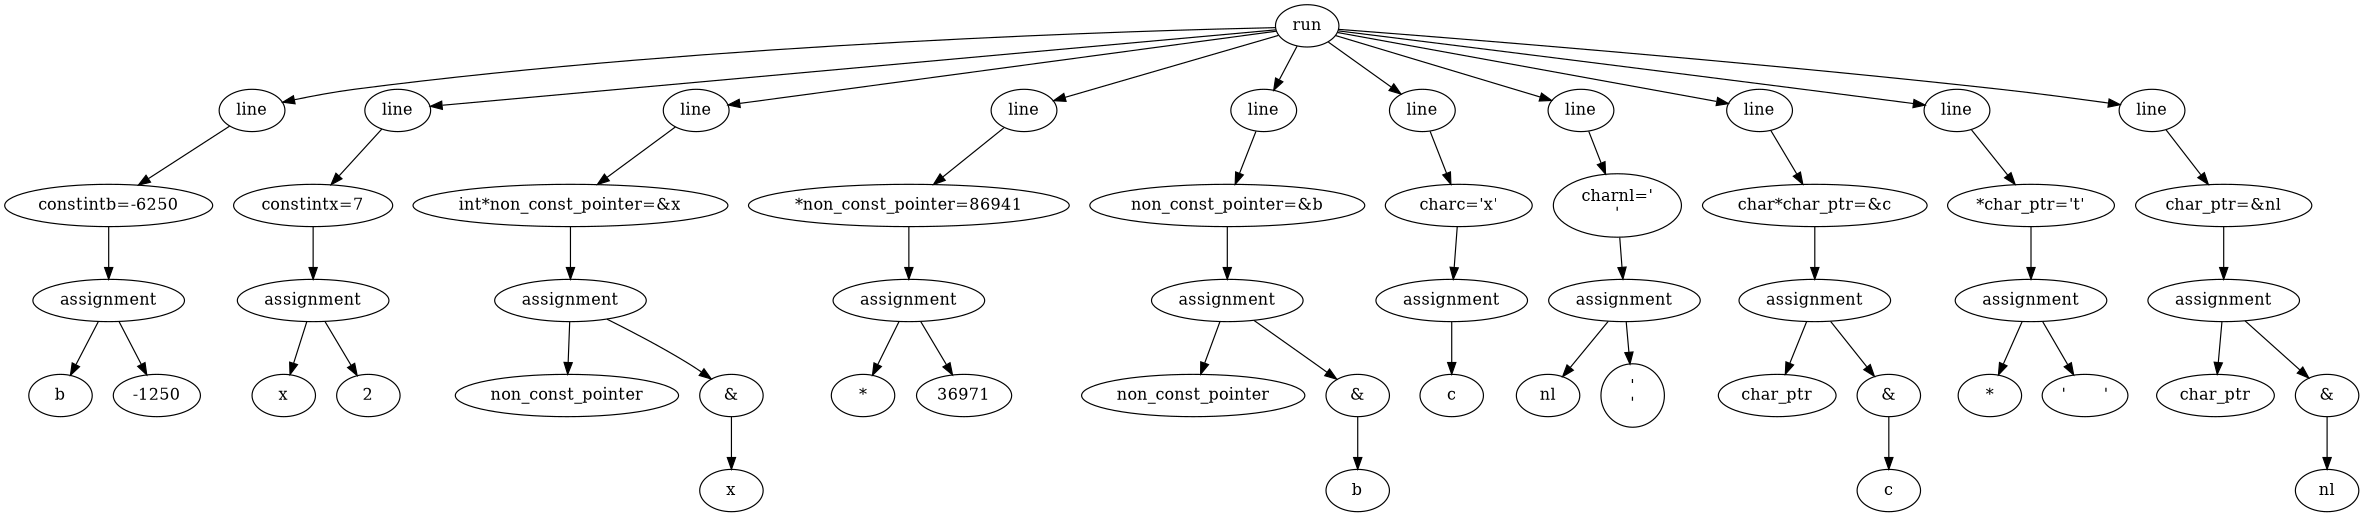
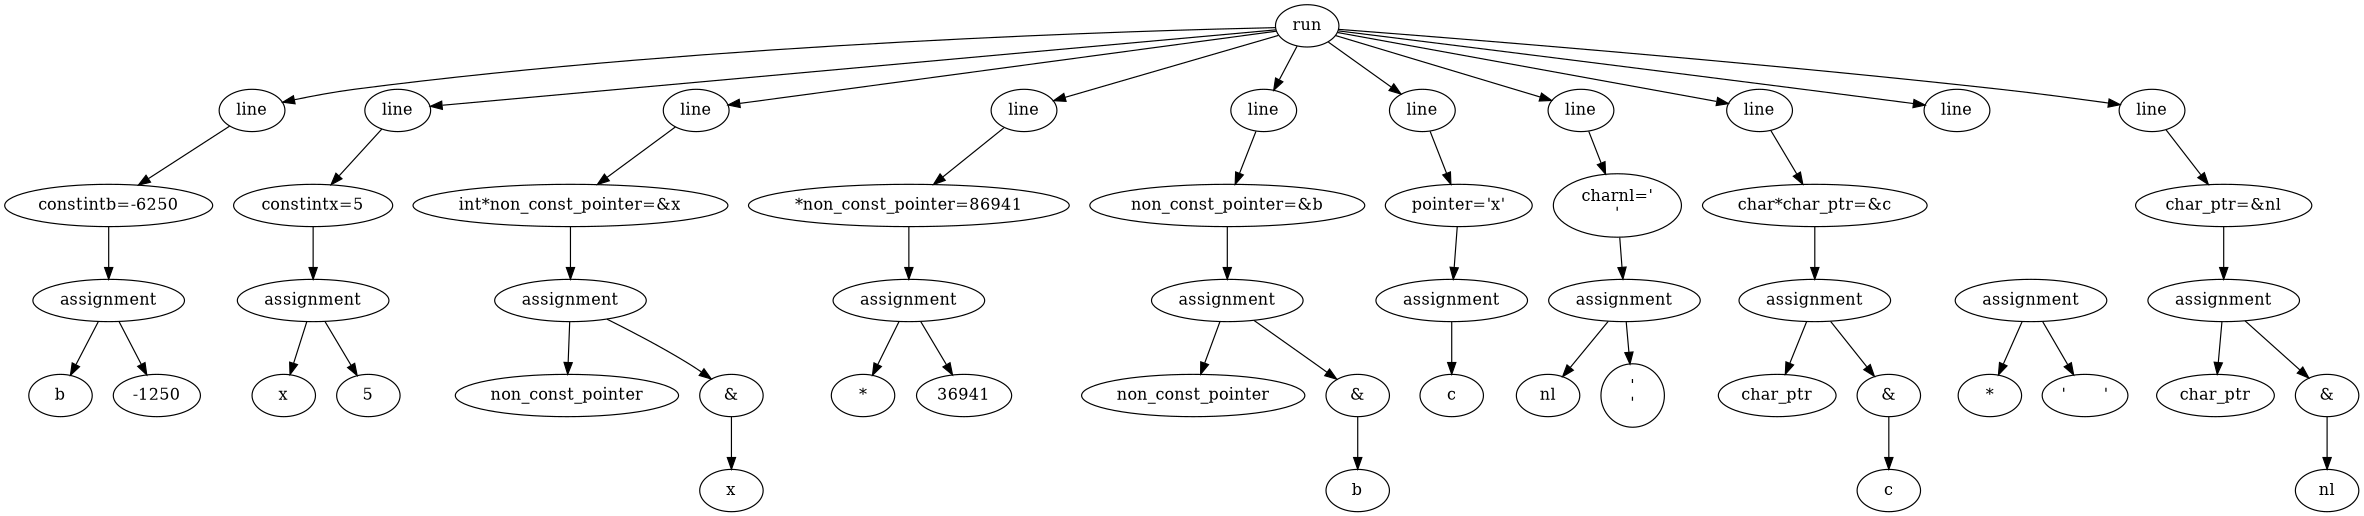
(313, 205) -> (313, 205)
(1459, 205) -> (1459, 205)
(2031, 205) -> none
(368, 396) -> (368, 396)
(964, 396) -> (964, 396)
